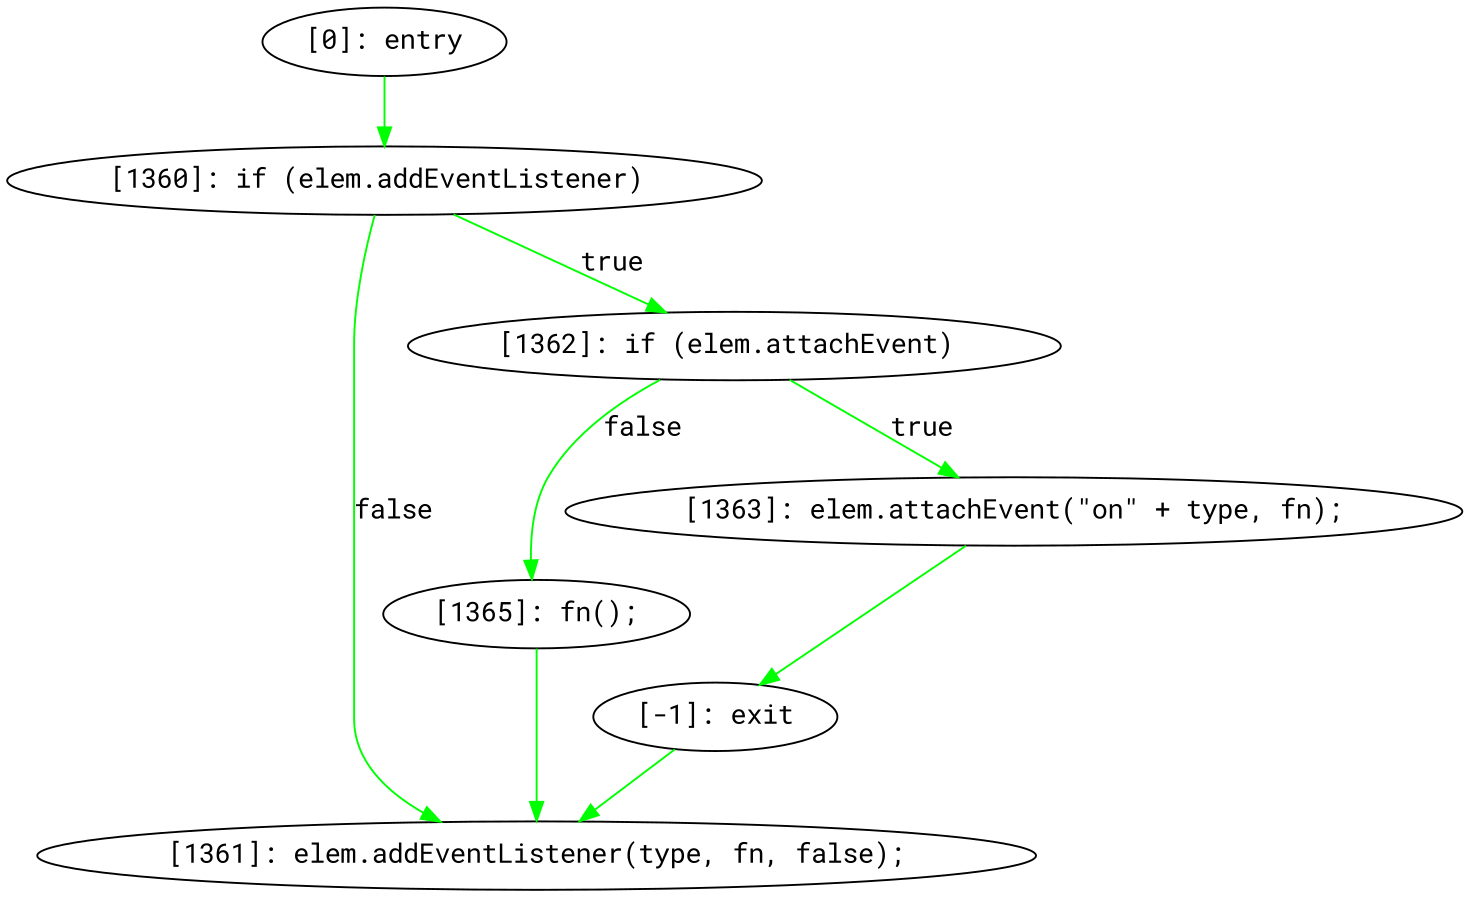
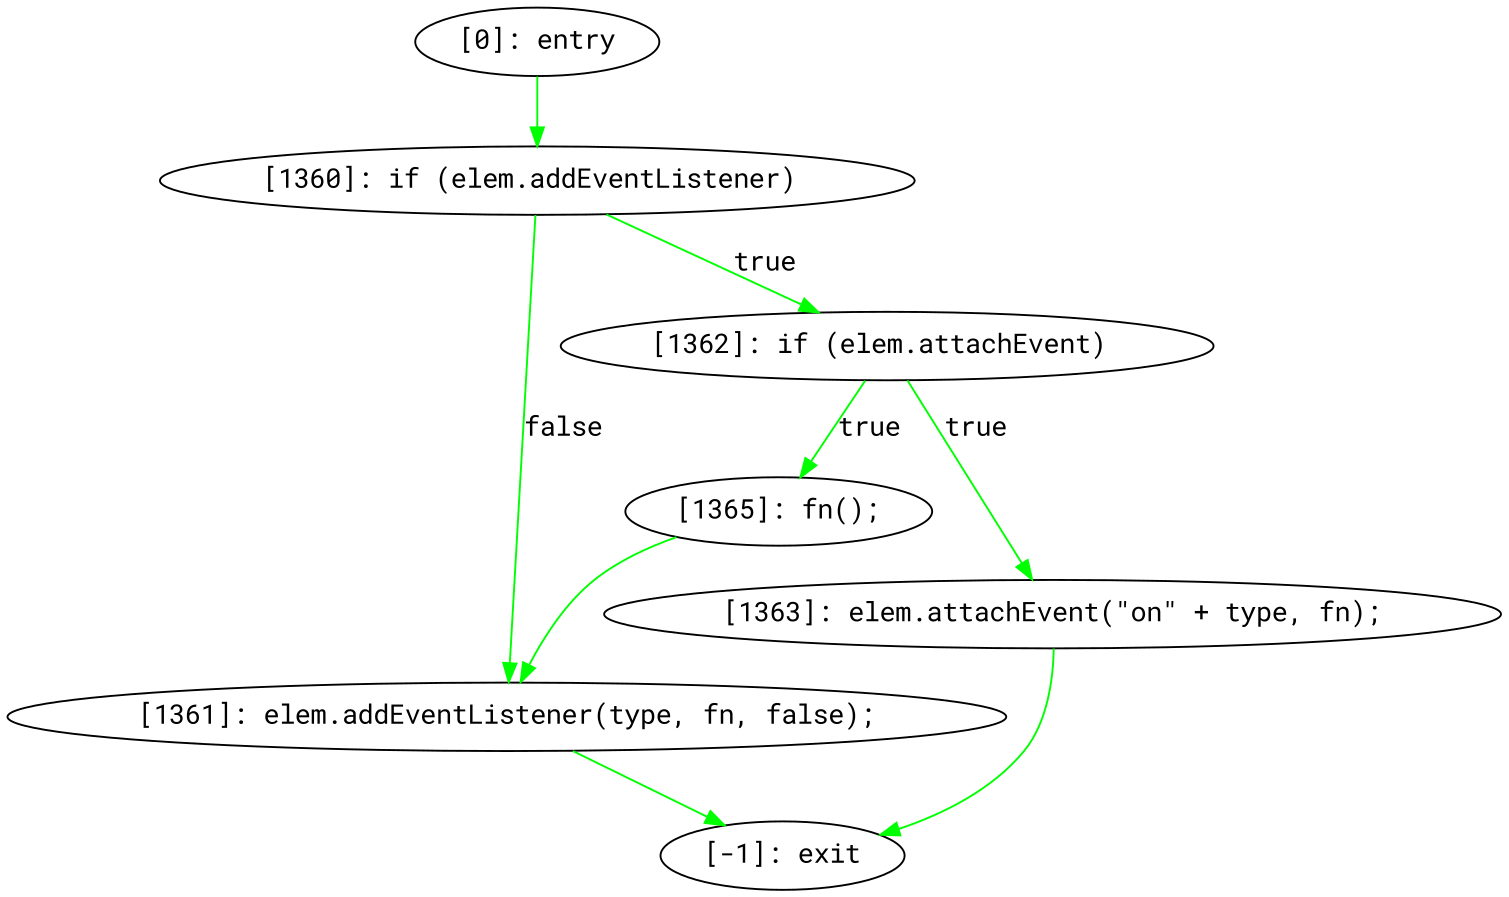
(643, 429) -> (870, 429)
(635, 779) -> (640, 784)
